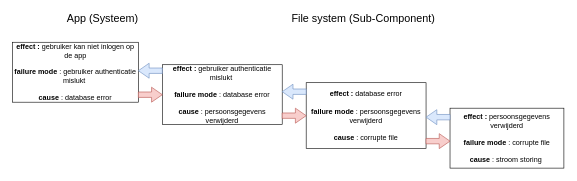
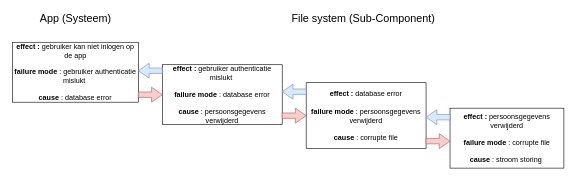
(102, 18) -> (75, 18)
